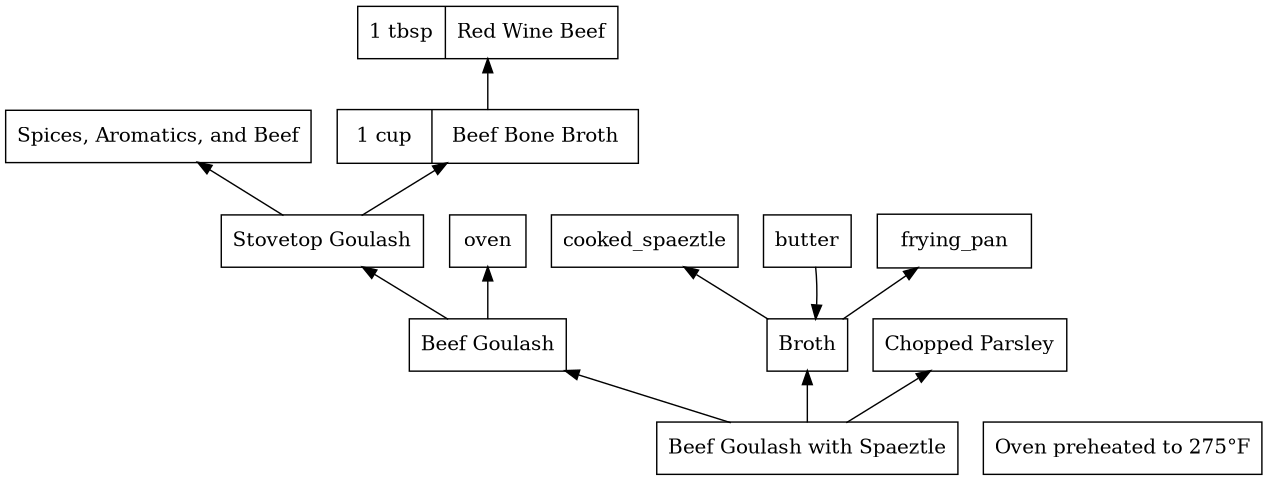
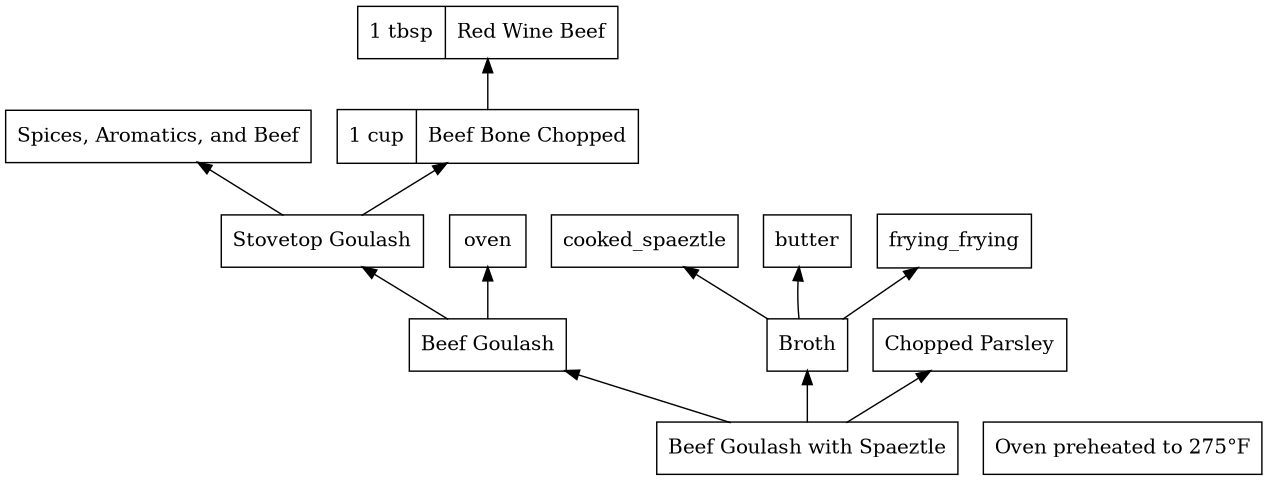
(535, 136) -> (527, 136)
(954, 241) -> (954, 241)
(817, 286) -> (798, 300)
